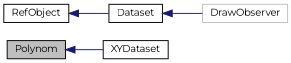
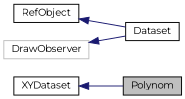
(187, 13) -> (112, 38)
(89, 50) -> (106, 86)
